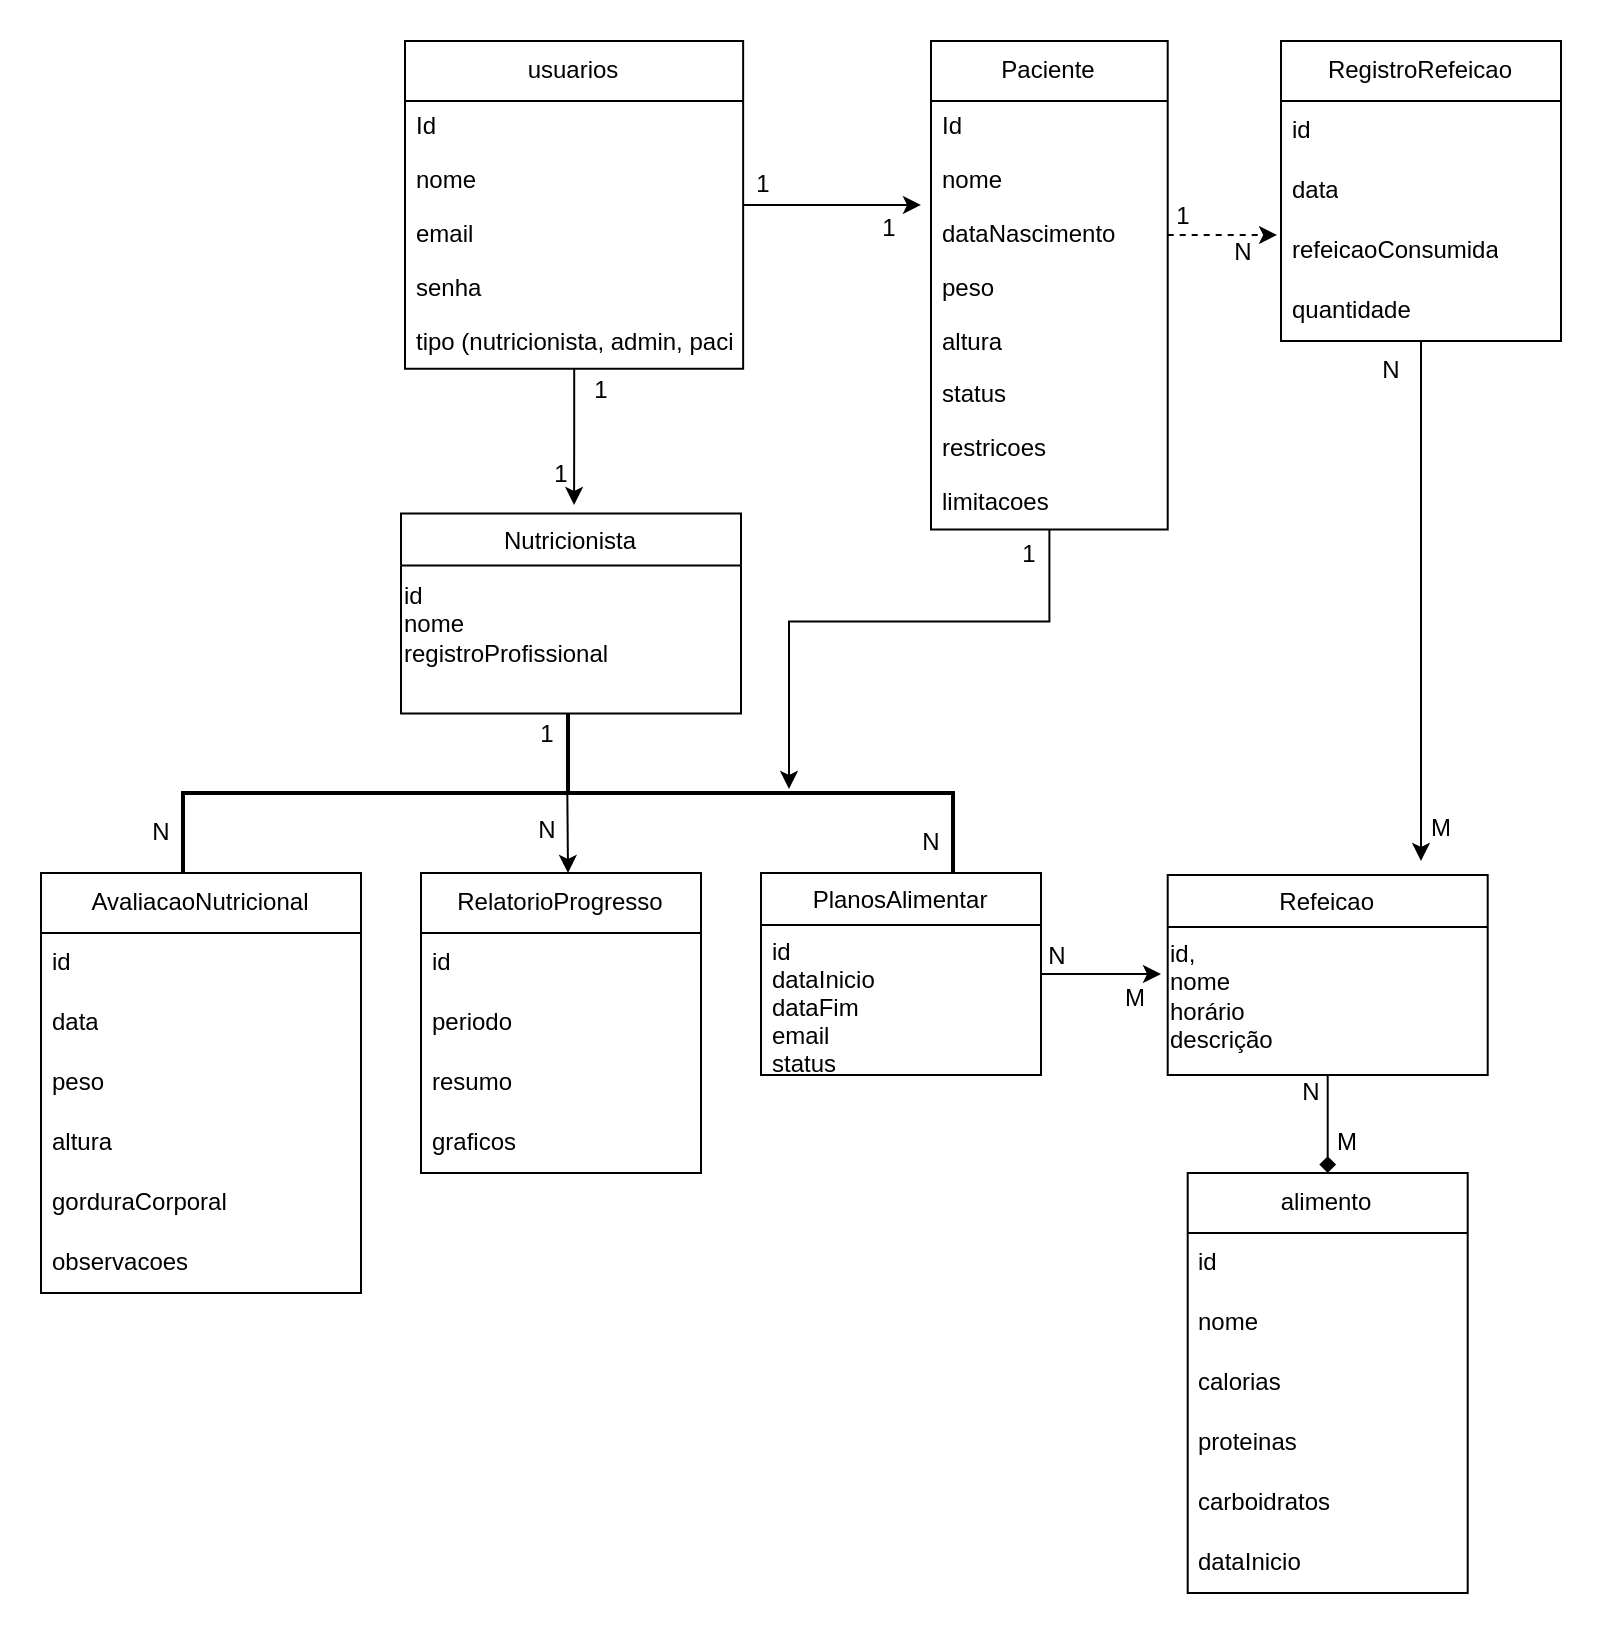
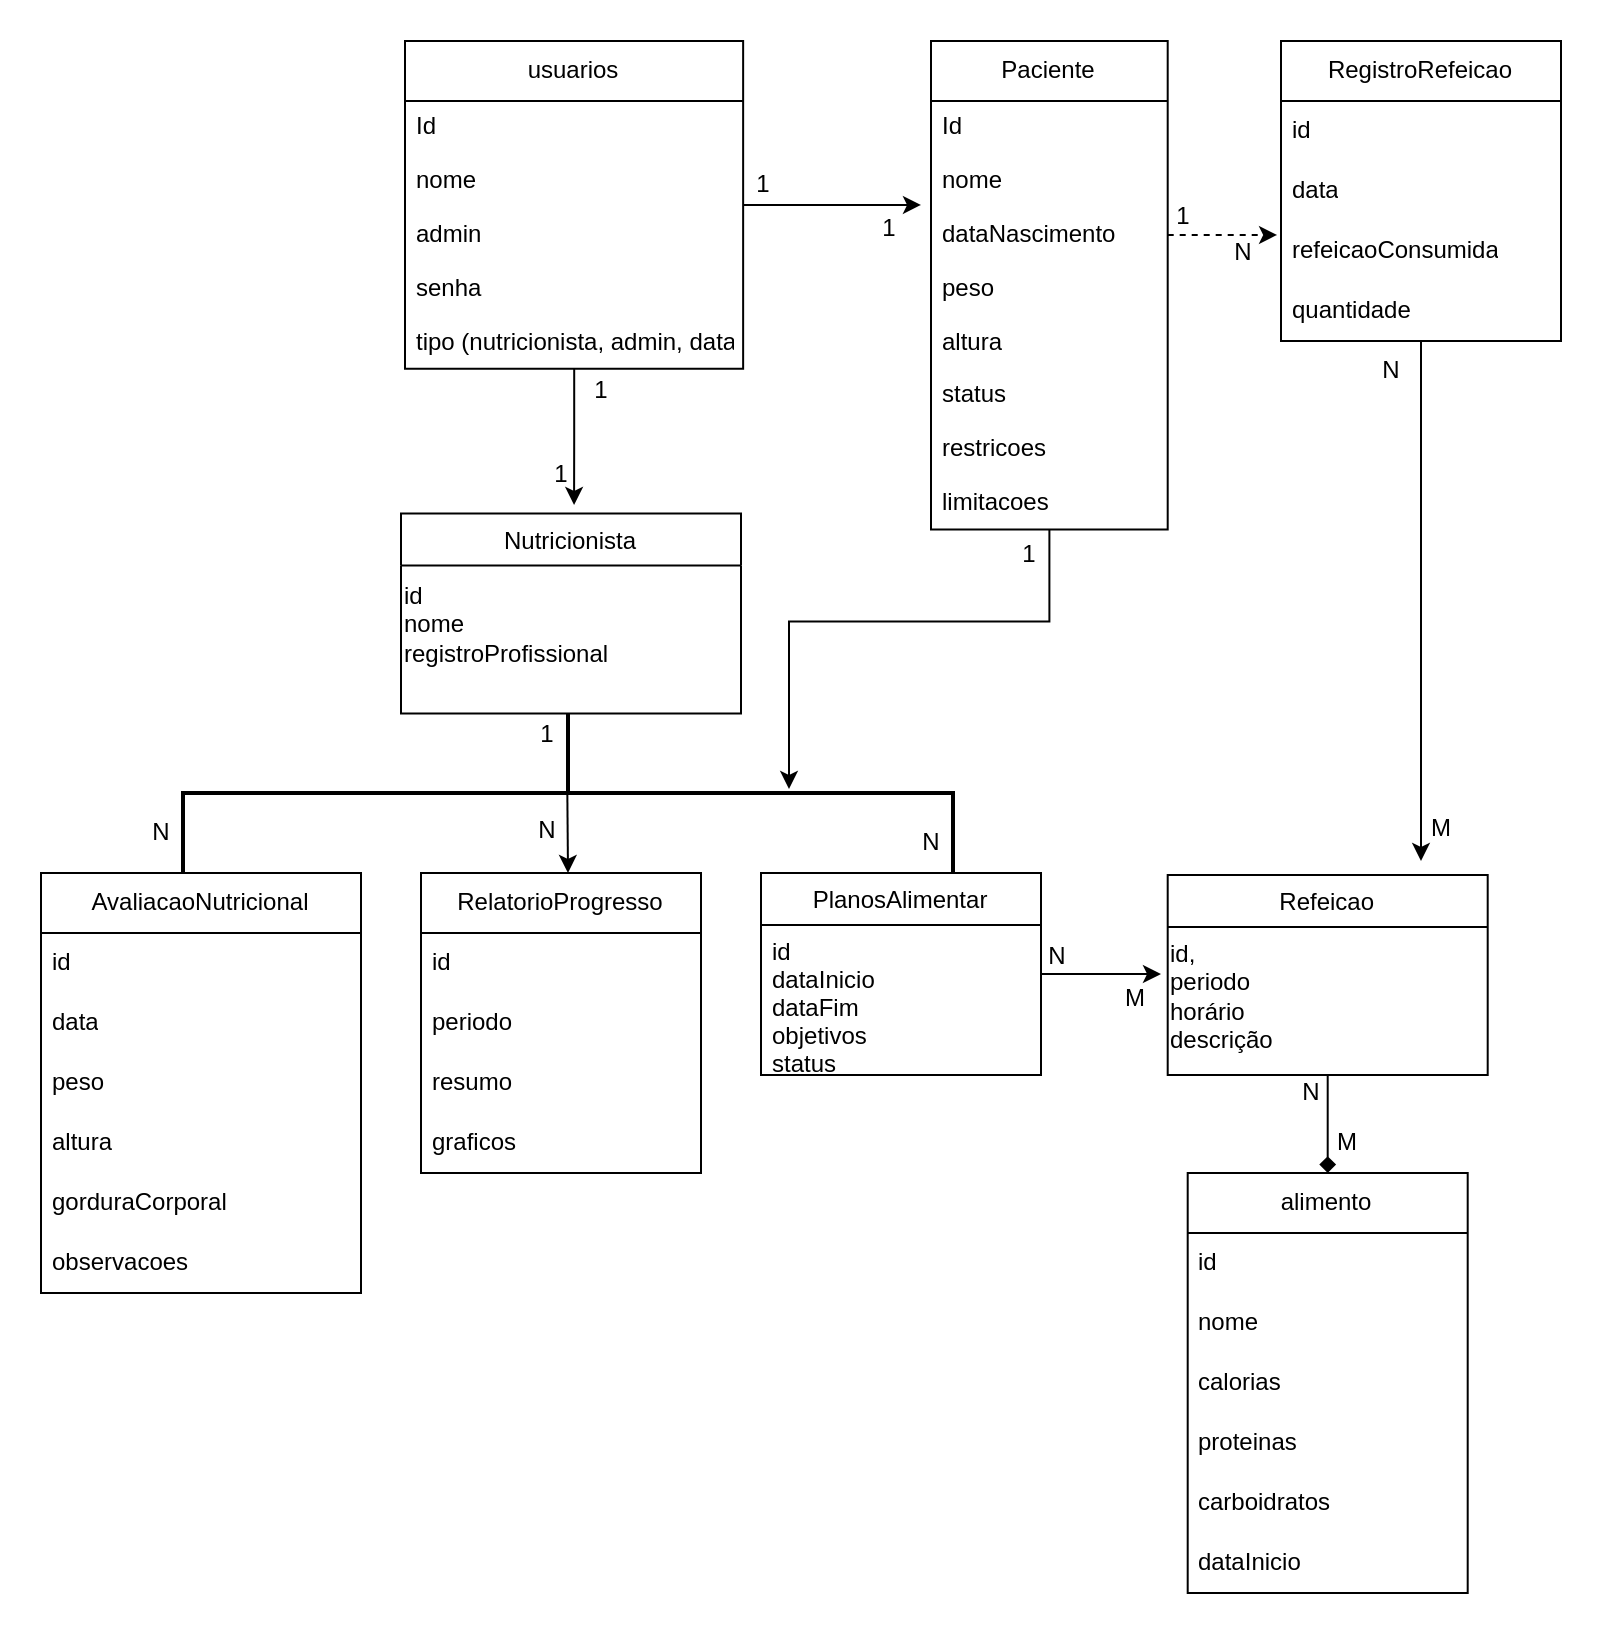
(444, 235) -> (447, 235)
(576, 343) -> (576, 343)
(782, 952) -> (782, 952)
(1228, 997) -> (1228, 997)
